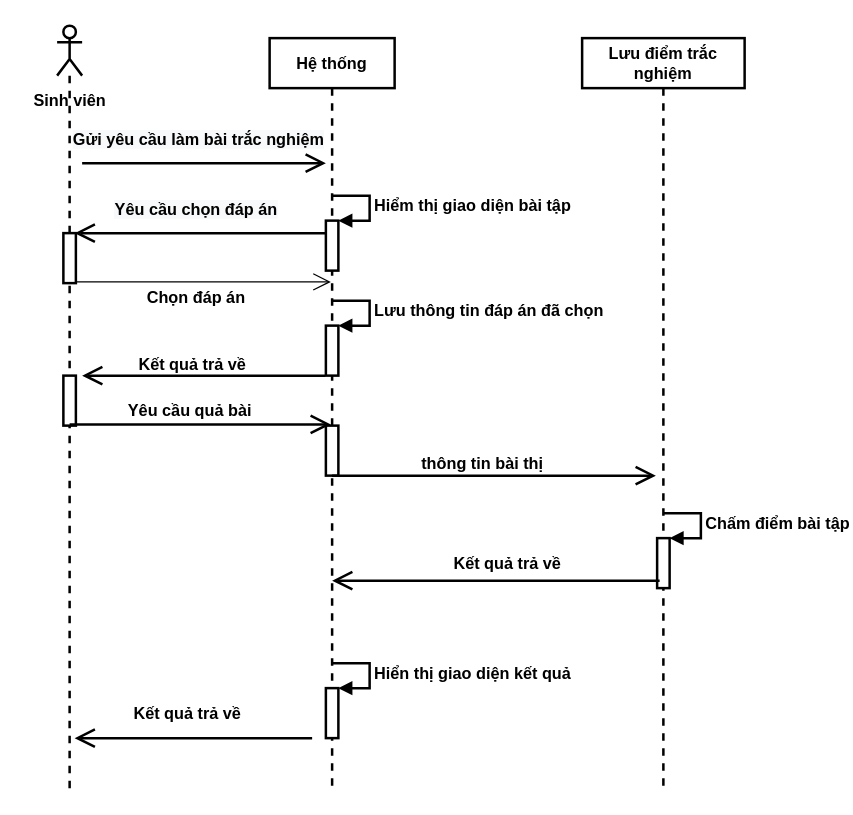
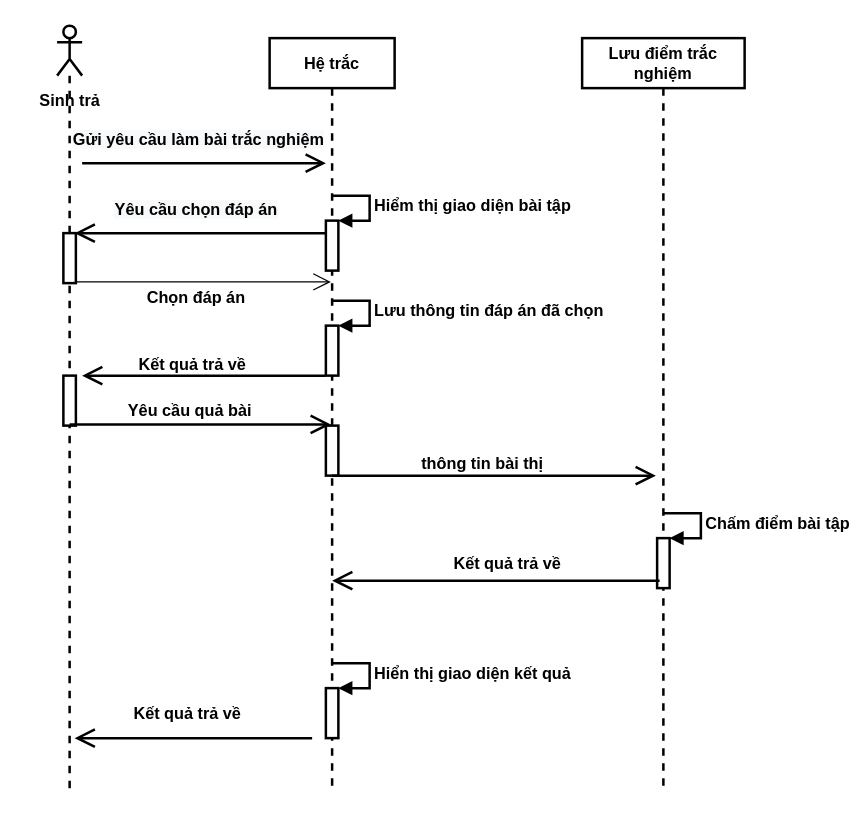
(332, 63) -> (332, 63)
(70, 101) -> (70, 101)
